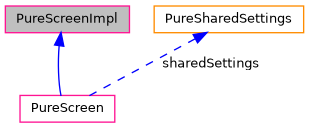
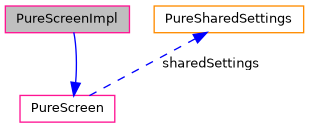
(59, 71) -> (76, 57)
